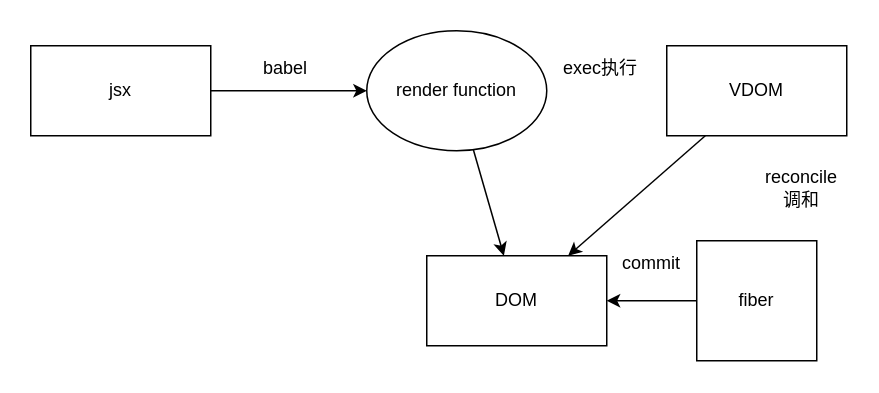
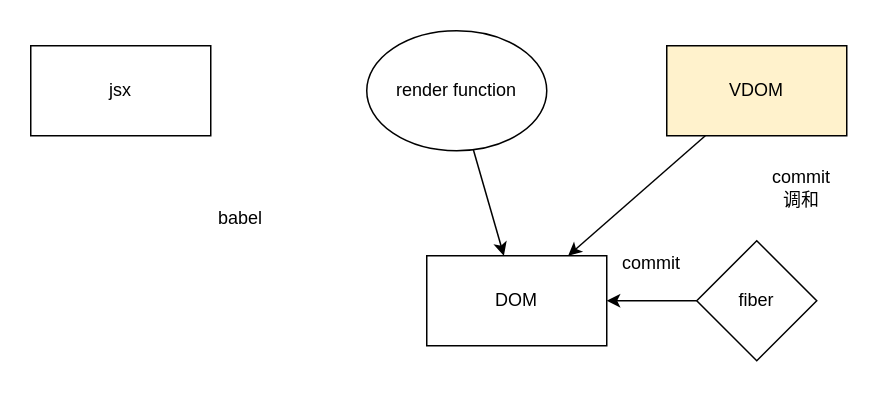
(286, 68) -> (241, 218)
(601, 68) -> none
(284, 91) -> none
(757, 91) -> (757, 91)
(802, 188) -> (802, 188)
(757, 301) -> (757, 301)
